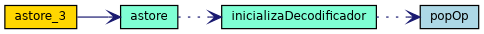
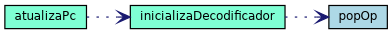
(41, 17) -> none
(149, 17) -> (46, 17)
